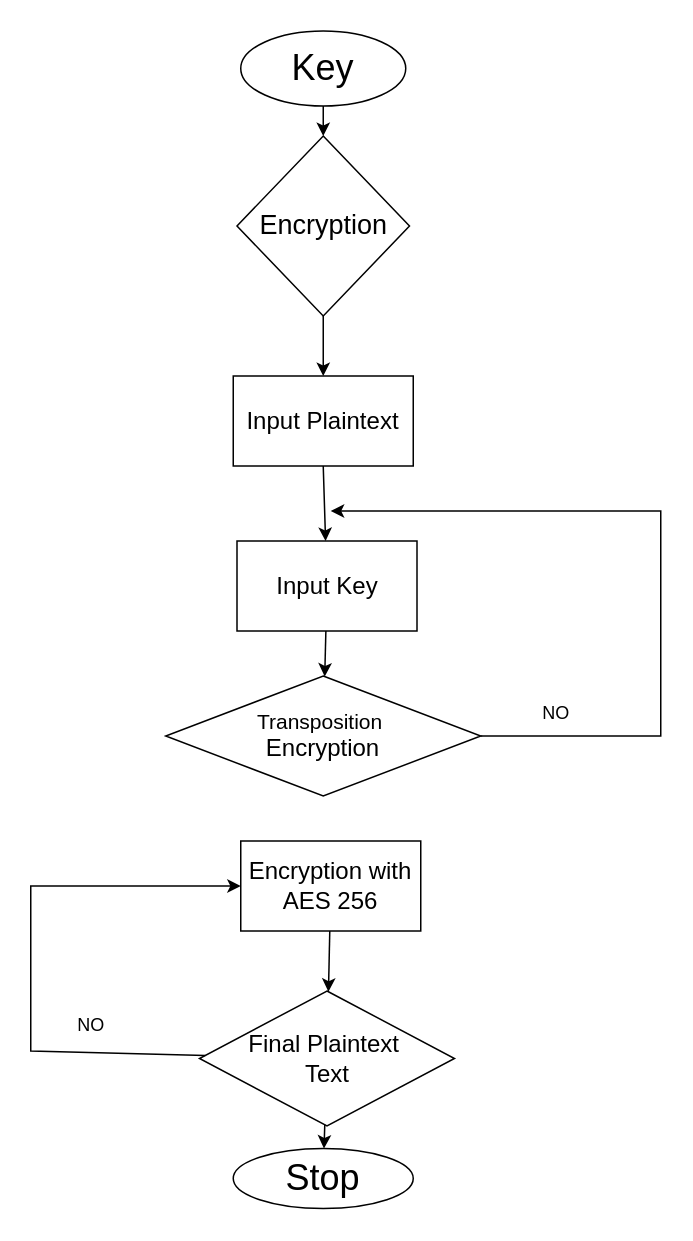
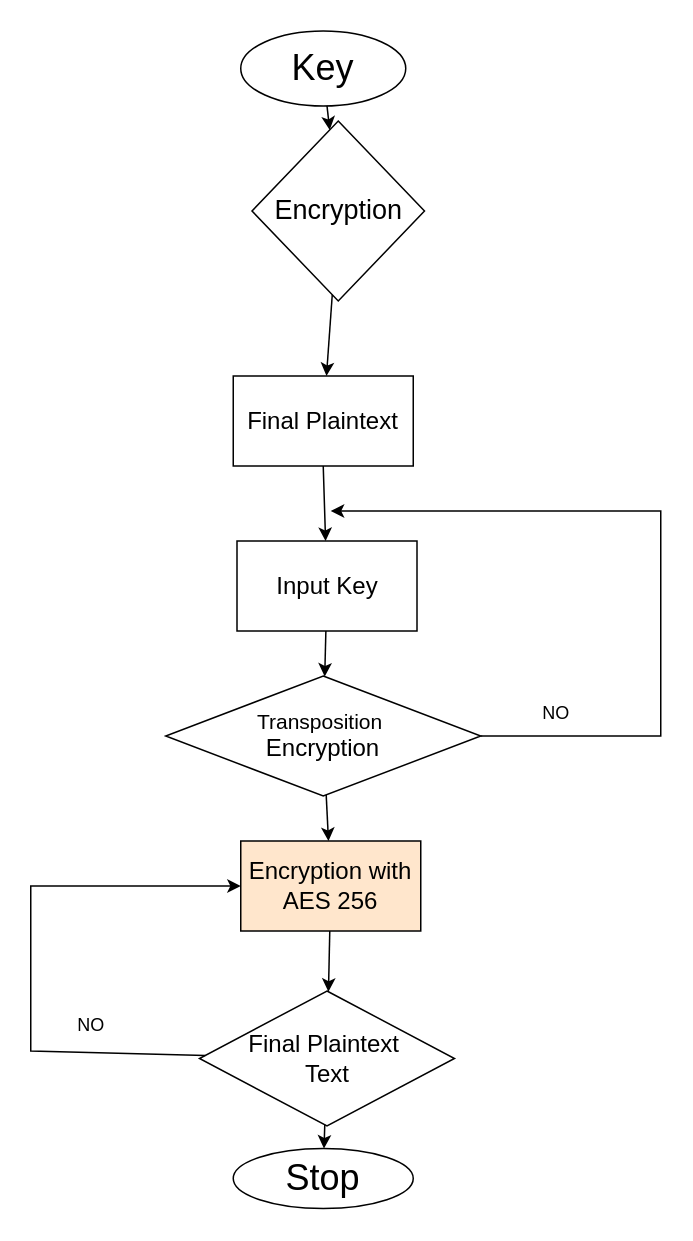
(323, 226) -> (338, 211)
(323, 421) -> (323, 421)
none -> (327, 813)
(331, 886) -> (331, 886)
